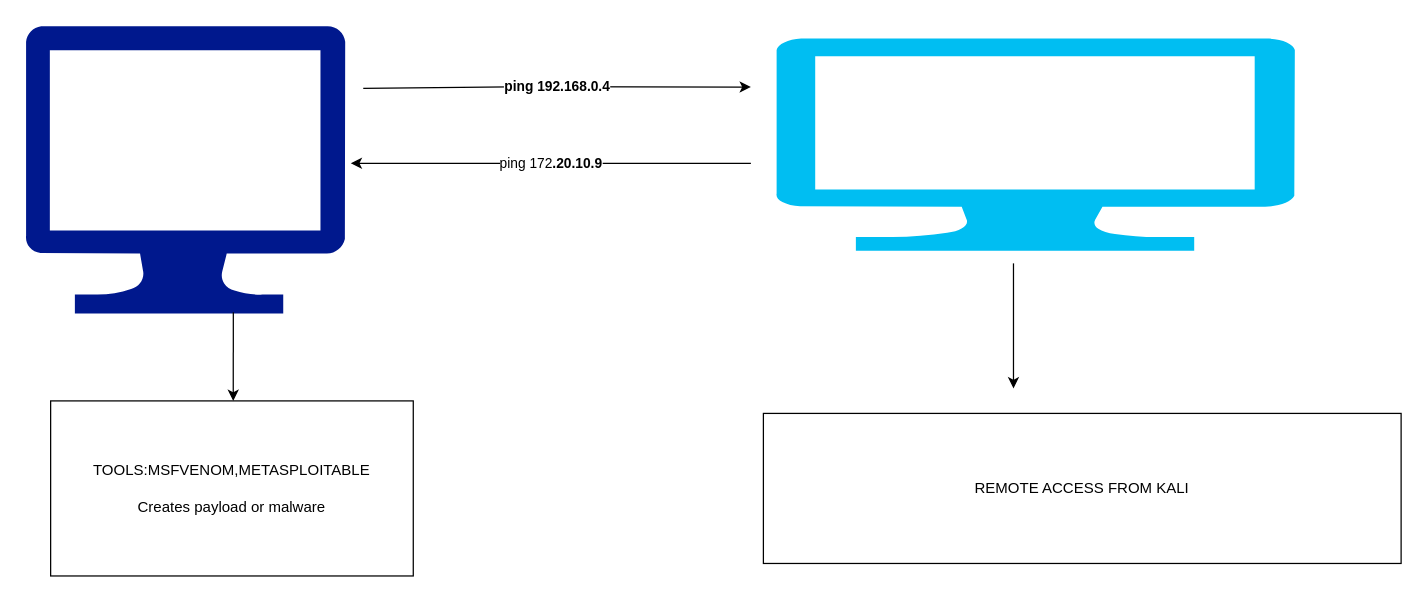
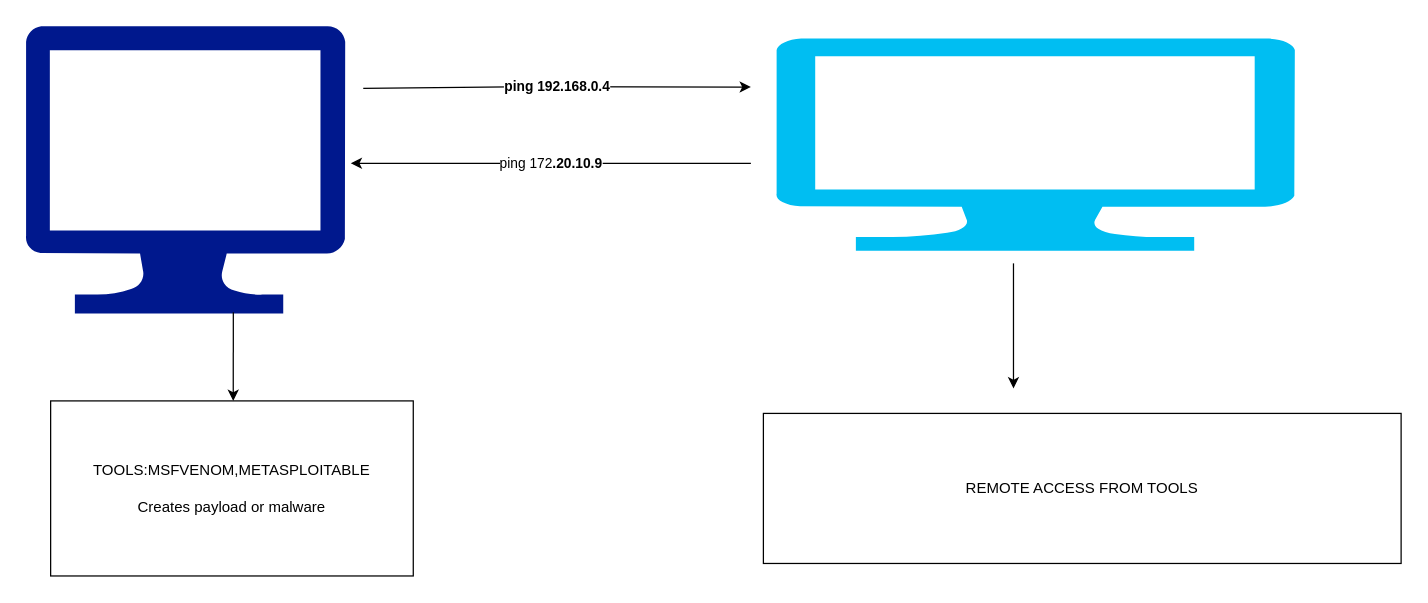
(1082, 488) -> (1082, 488)
